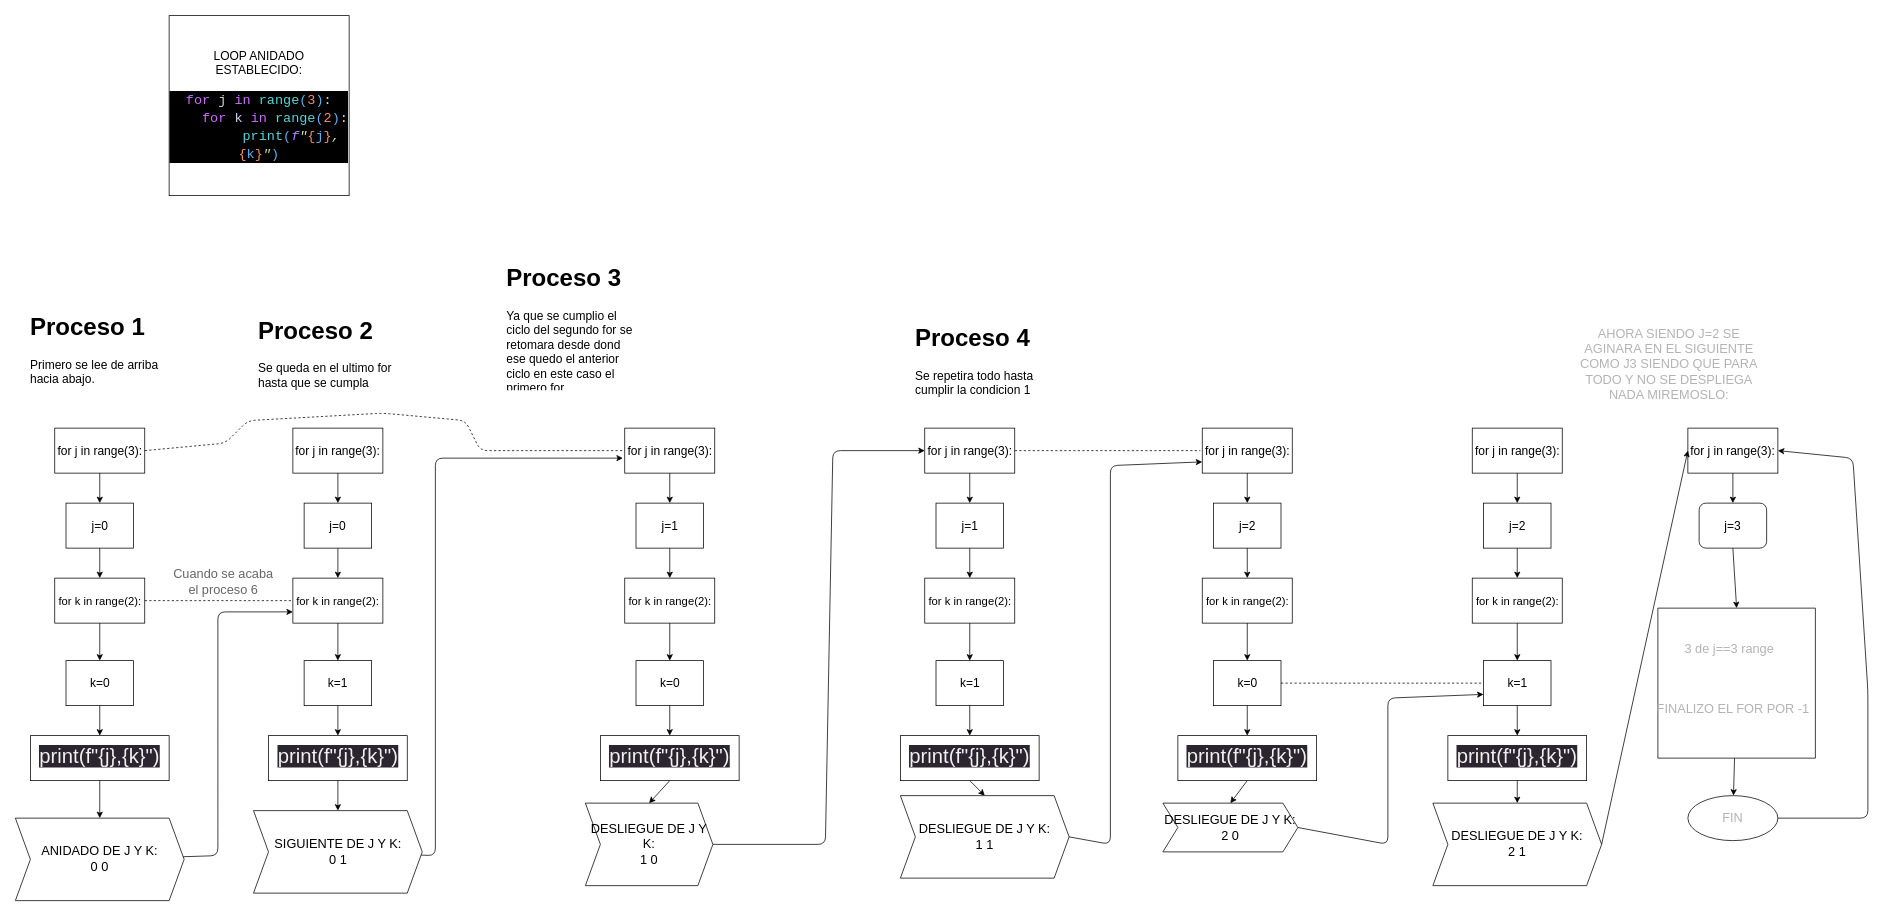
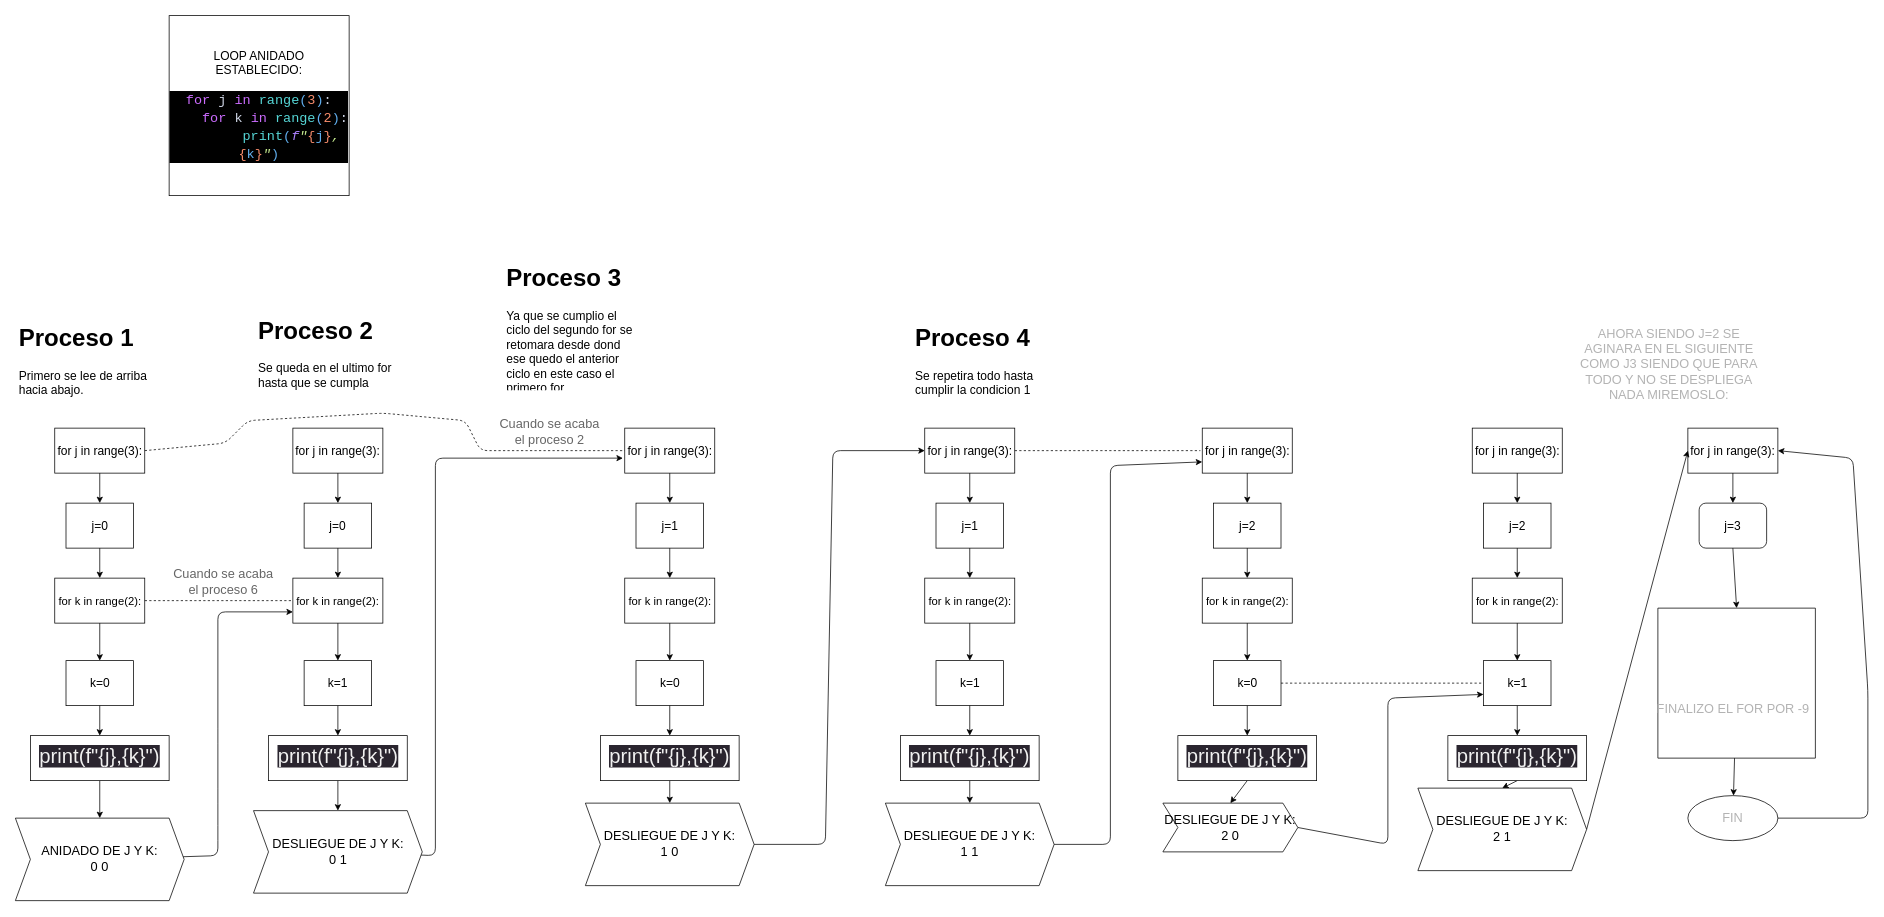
(98, 349) -> (87, 360)
none -> (550, 432)
(1729, 649) -> none
(1733, 709) -> (1733, 709)
(985, 837) -> (970, 844)
(649, 844) -> (670, 844)
(1517, 844) -> (1502, 829)
(338, 852) -> (338, 852)
